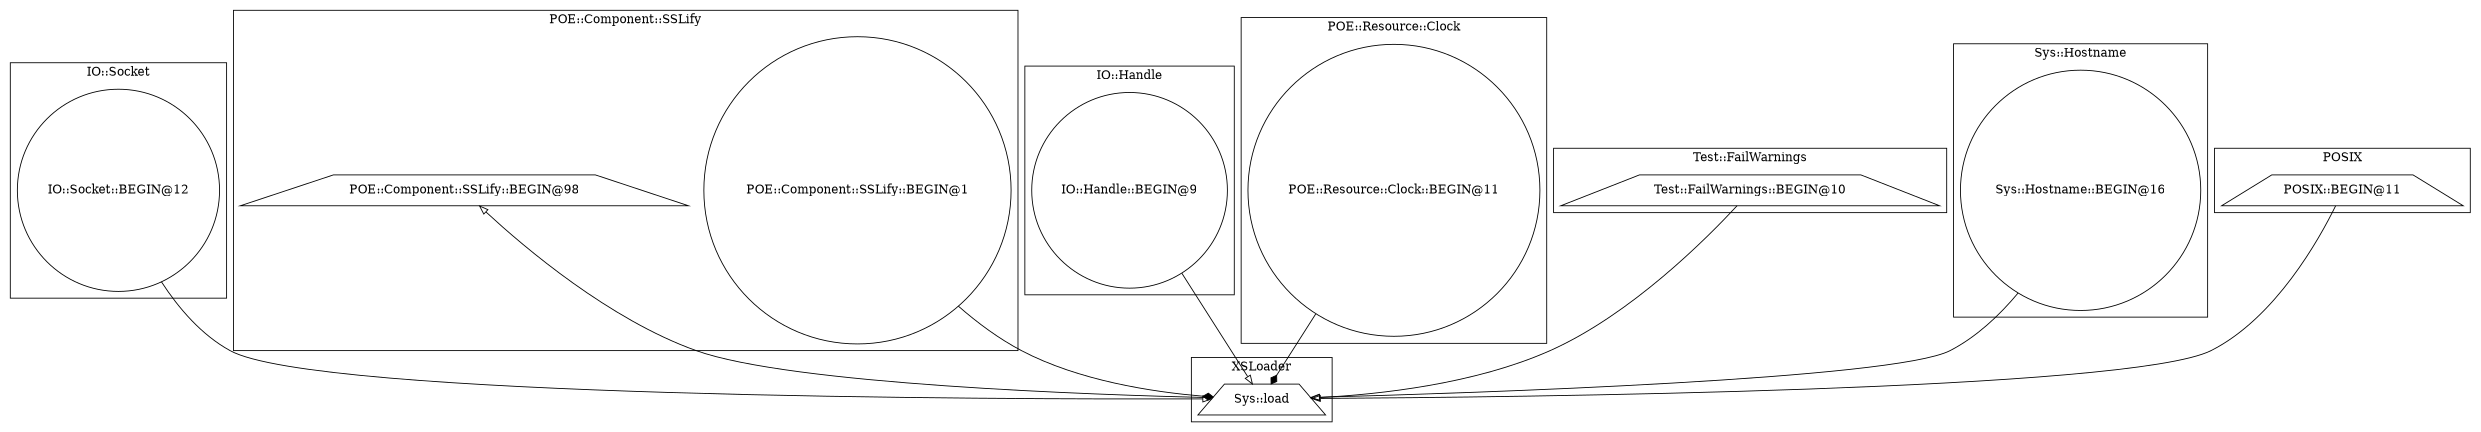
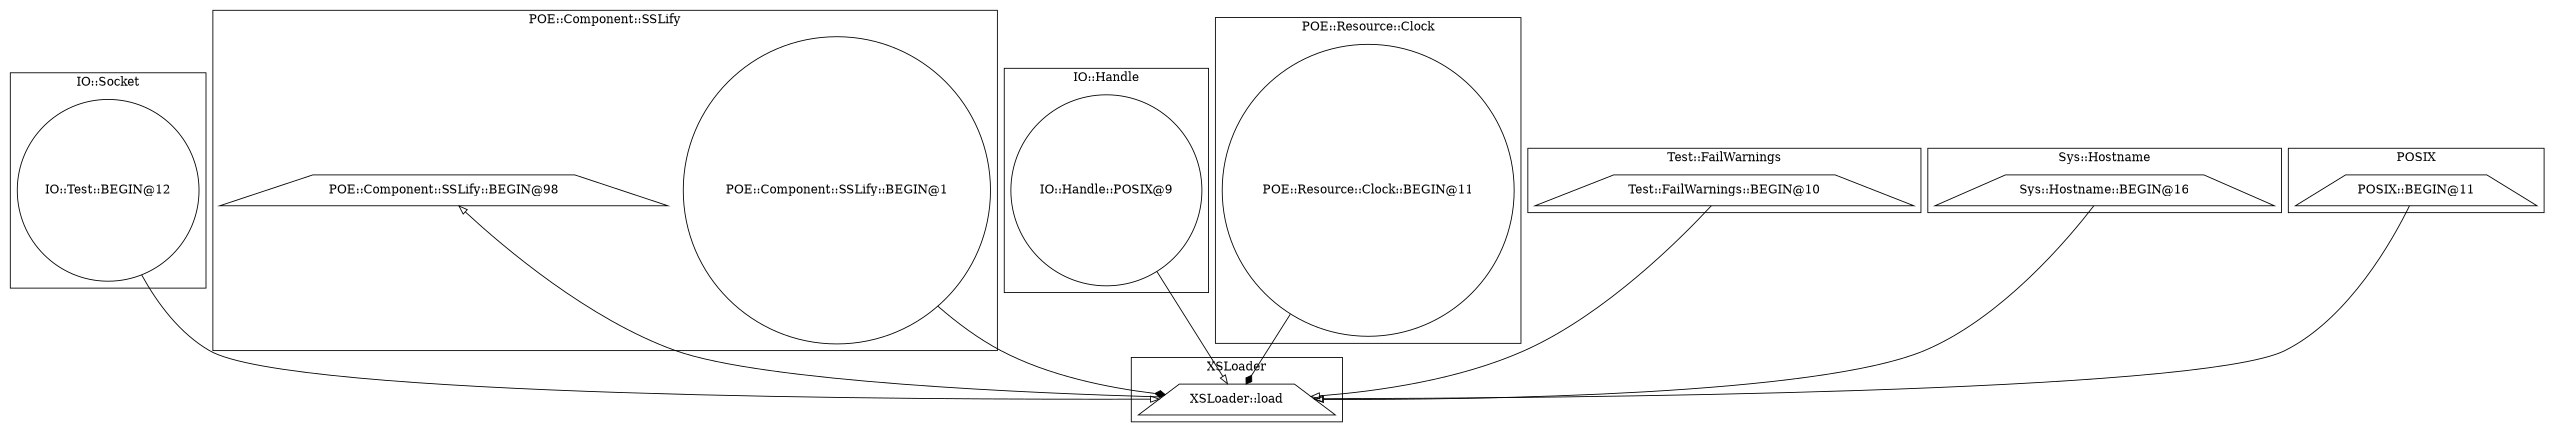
(118, 190) -> (108, 190)
(1130, 190) -> (1106, 190)
(2081, 190) -> (2105, 190)
(1262, 400) -> (1237, 400)
